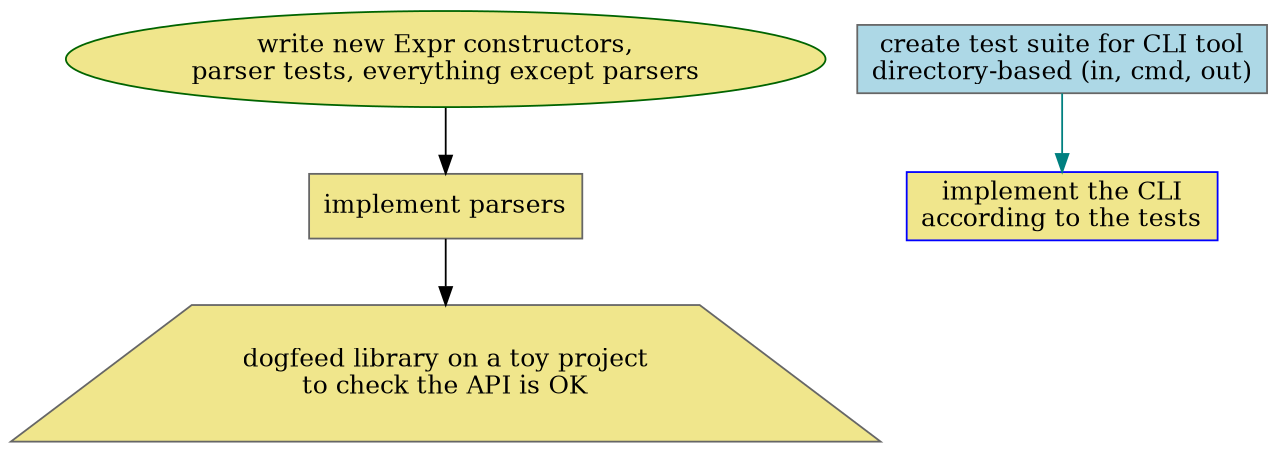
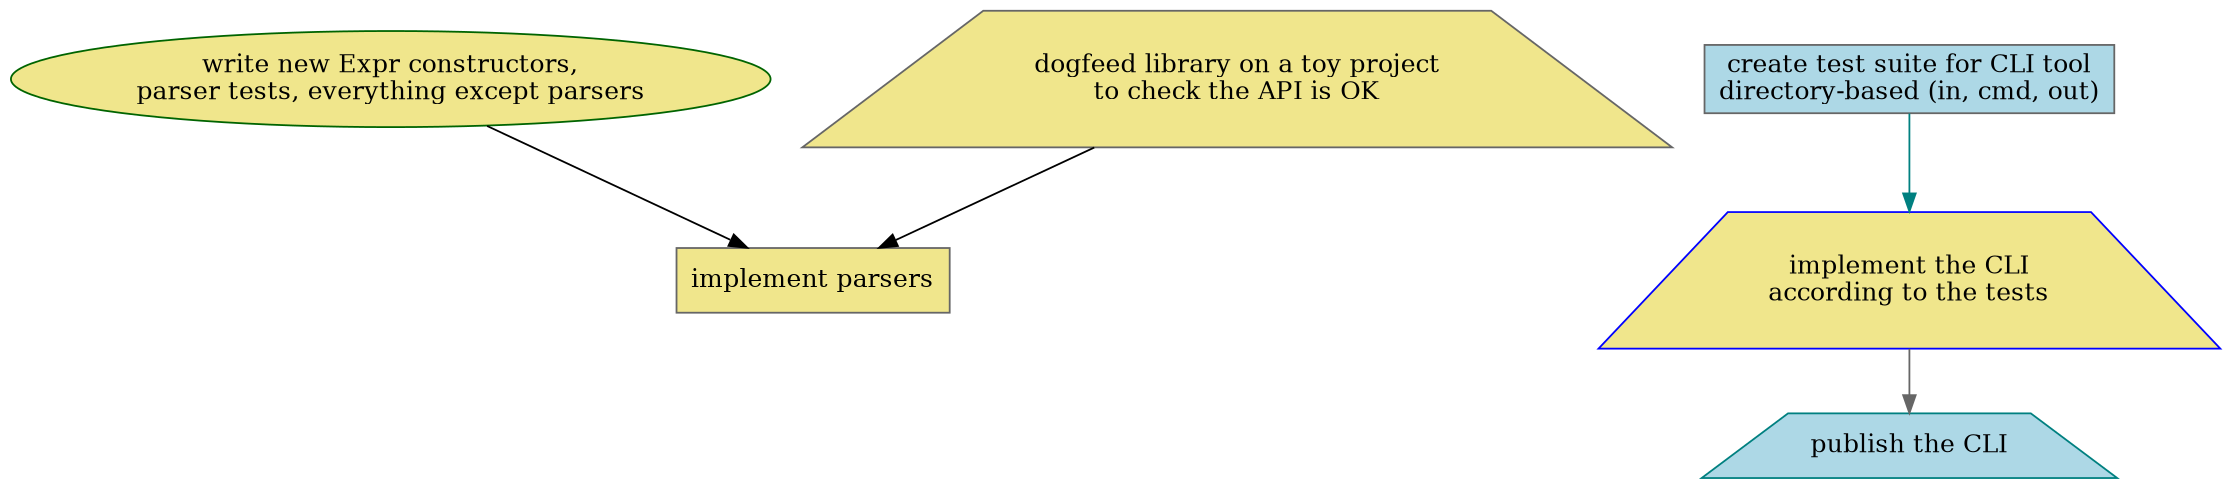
(1062, 206) -> (1909, 280)
(446, 263) -> (995, 194)
none -> (1909, 446)
